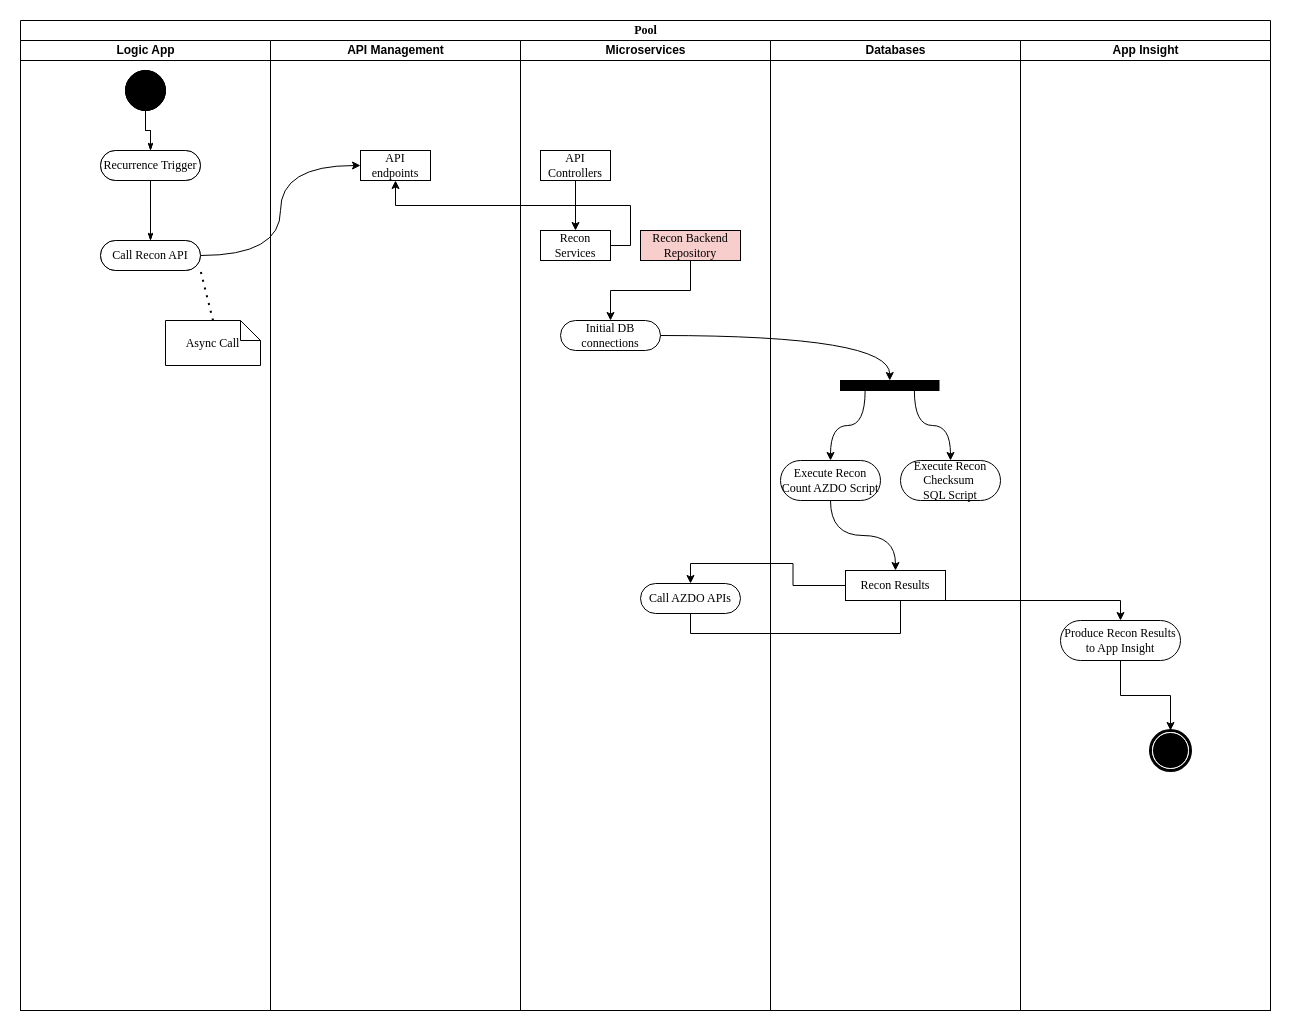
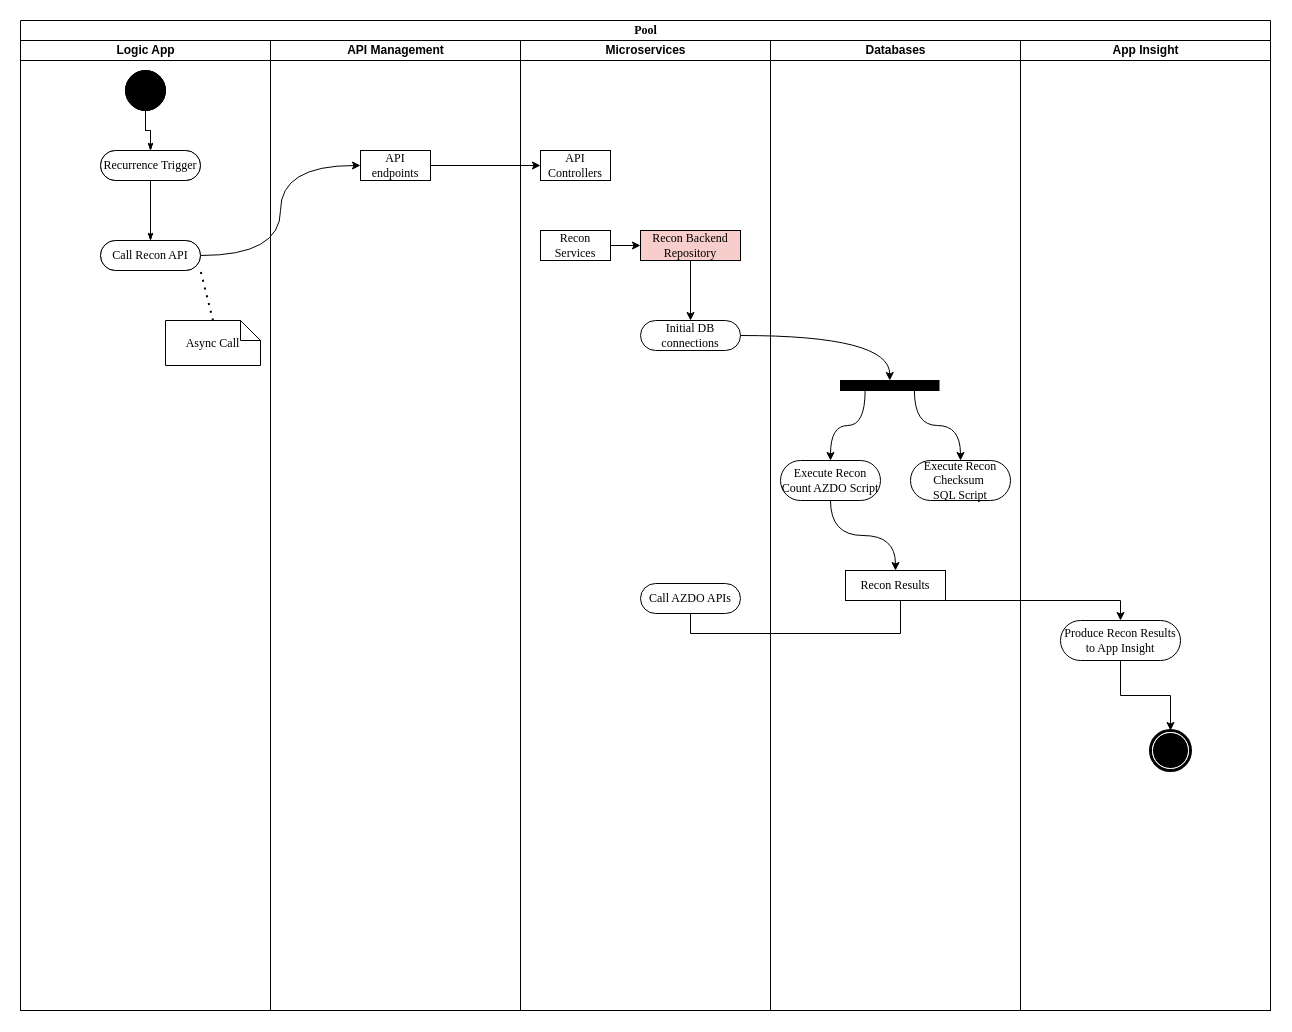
none -> (482, 166)
(576, 202) -> none
(526, 206) -> (631, 246)
(611, 336) -> (691, 336)
(951, 481) -> (961, 481)
(773, 564) -> none
